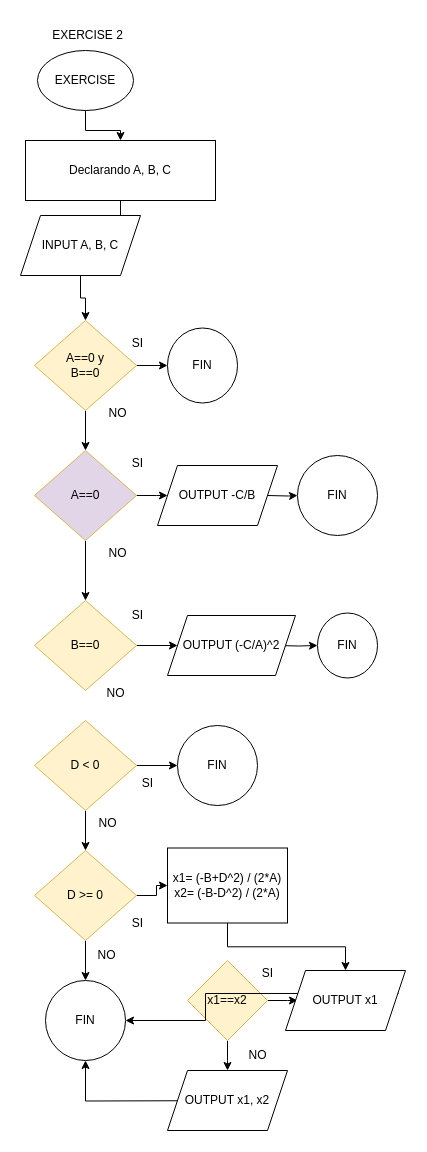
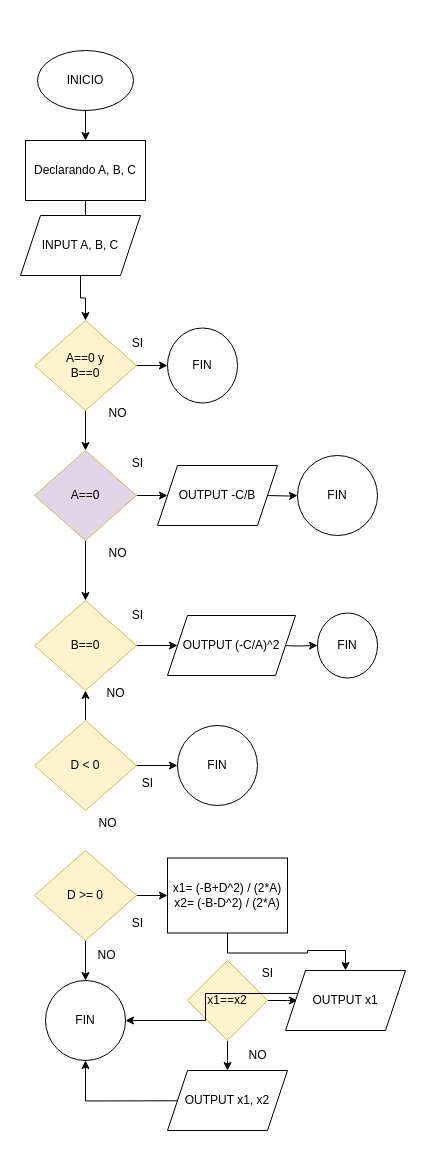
(88, 36) -> none
(86, 81) -> (86, 81)
(121, 171) -> (86, 171)
(86, 827) -> (86, 702)
(228, 886) -> (228, 896)
